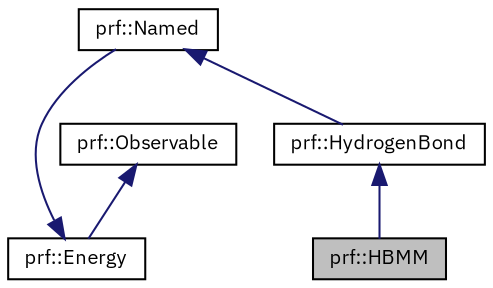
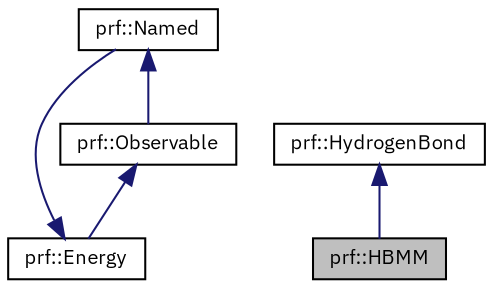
(273, 91) -> (148, 98)
